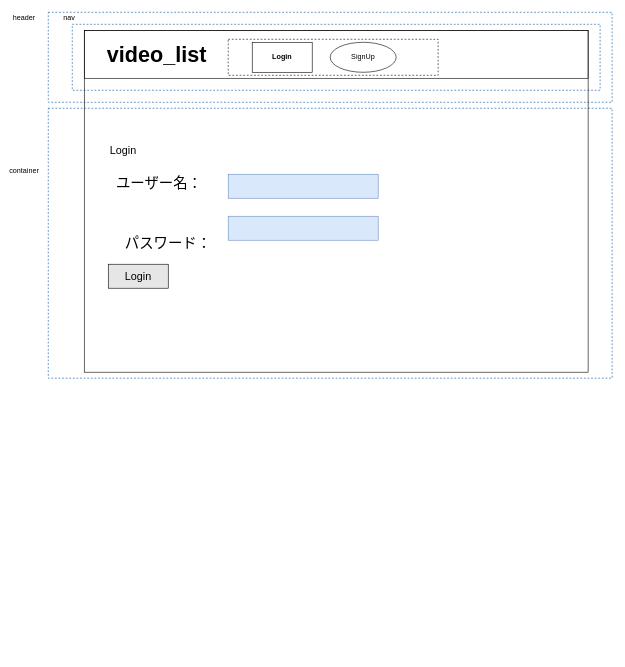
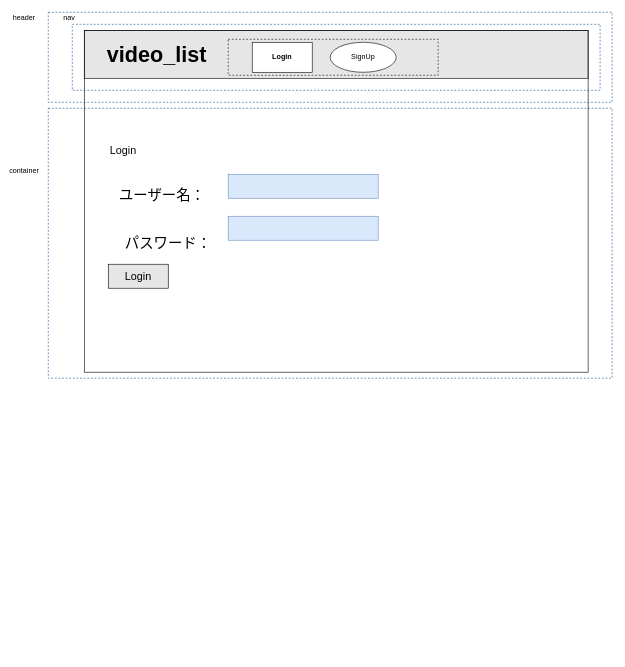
(103, 54) -> (103, 54)
(159, 183) -> (162, 195)
